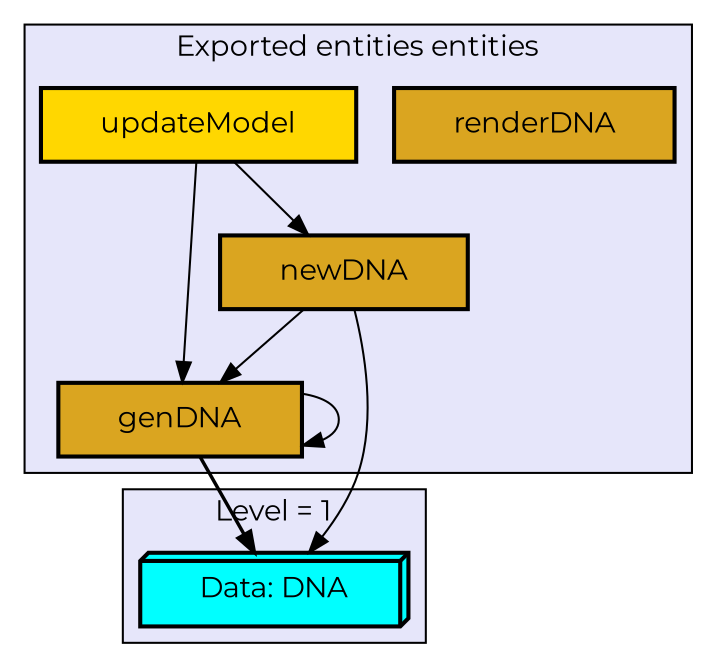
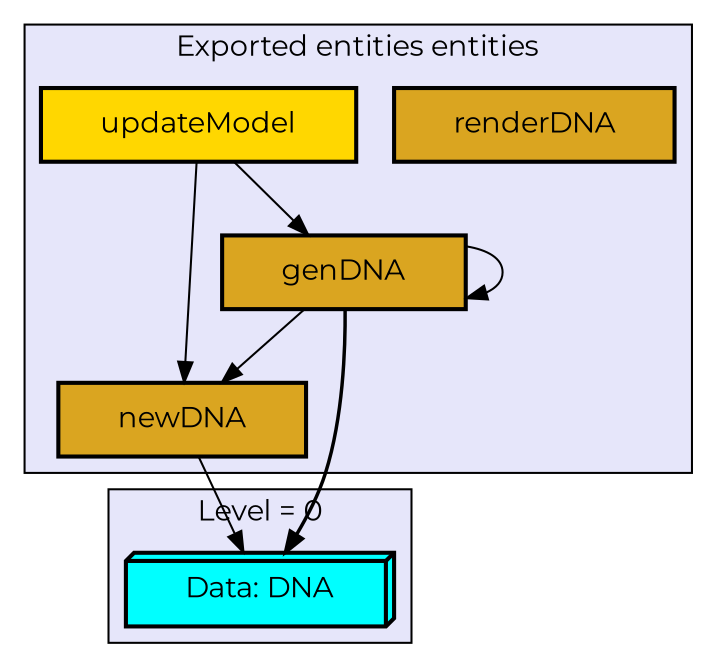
(270, 339) -> (271, 339)
(274, 513) -> (260, 513)
